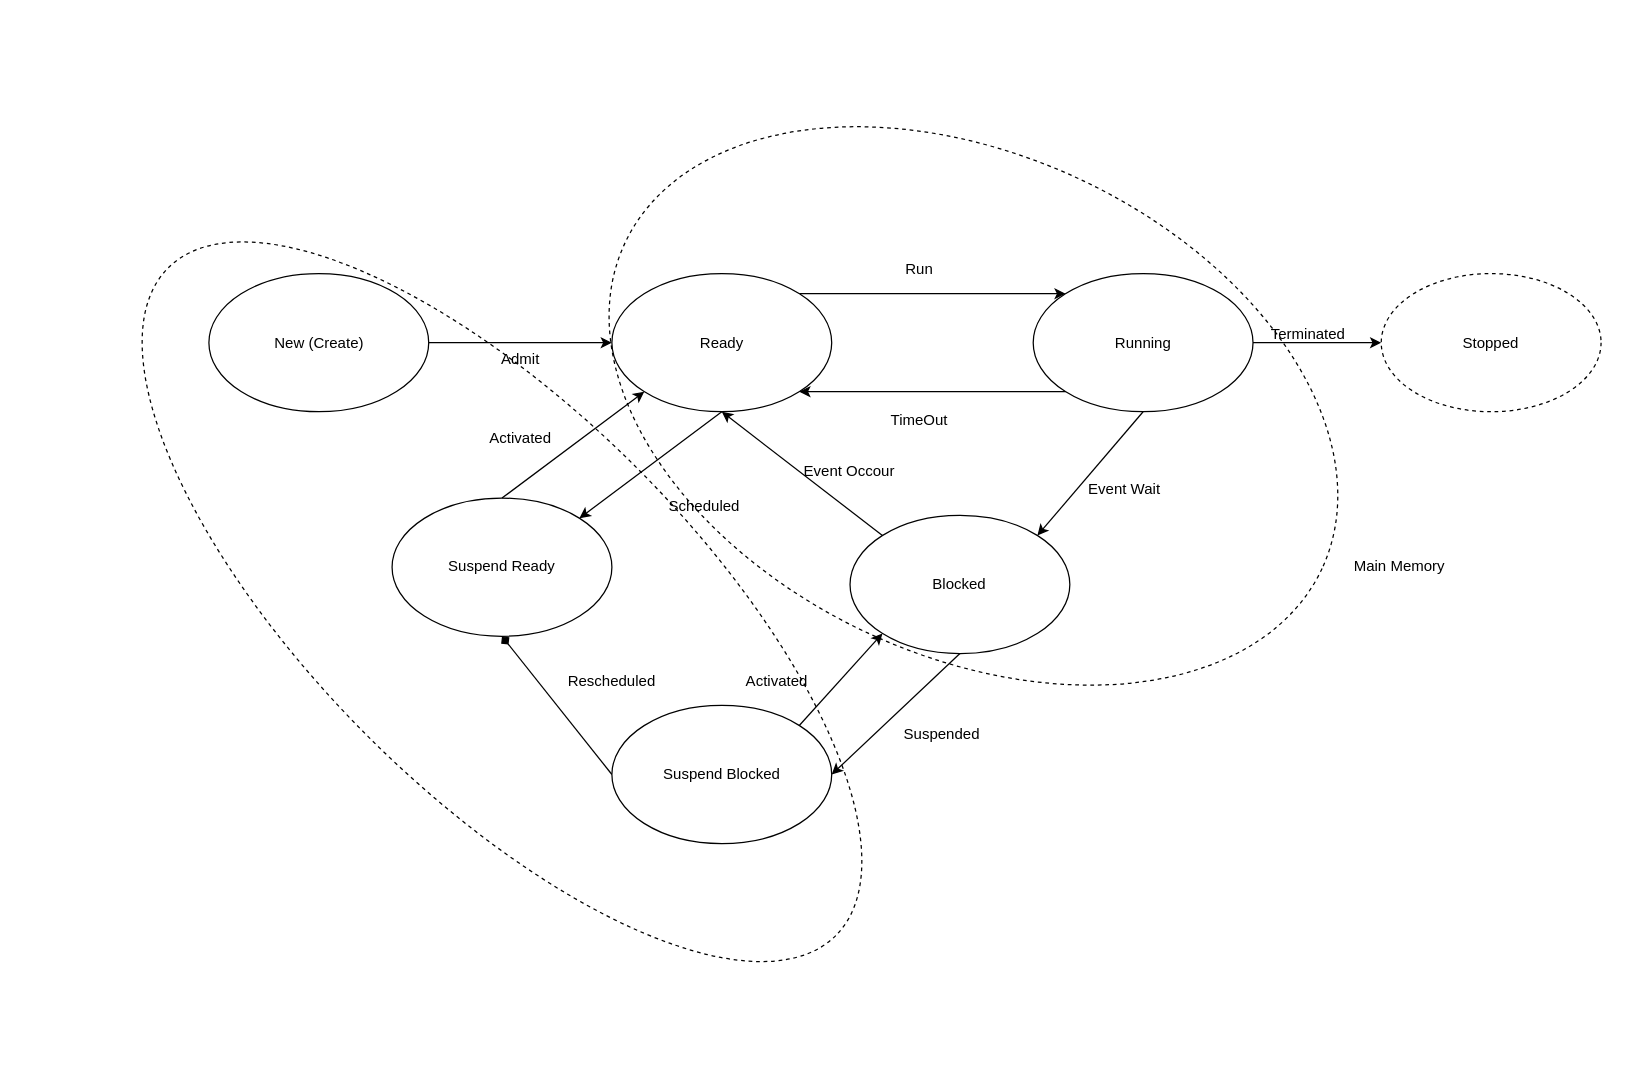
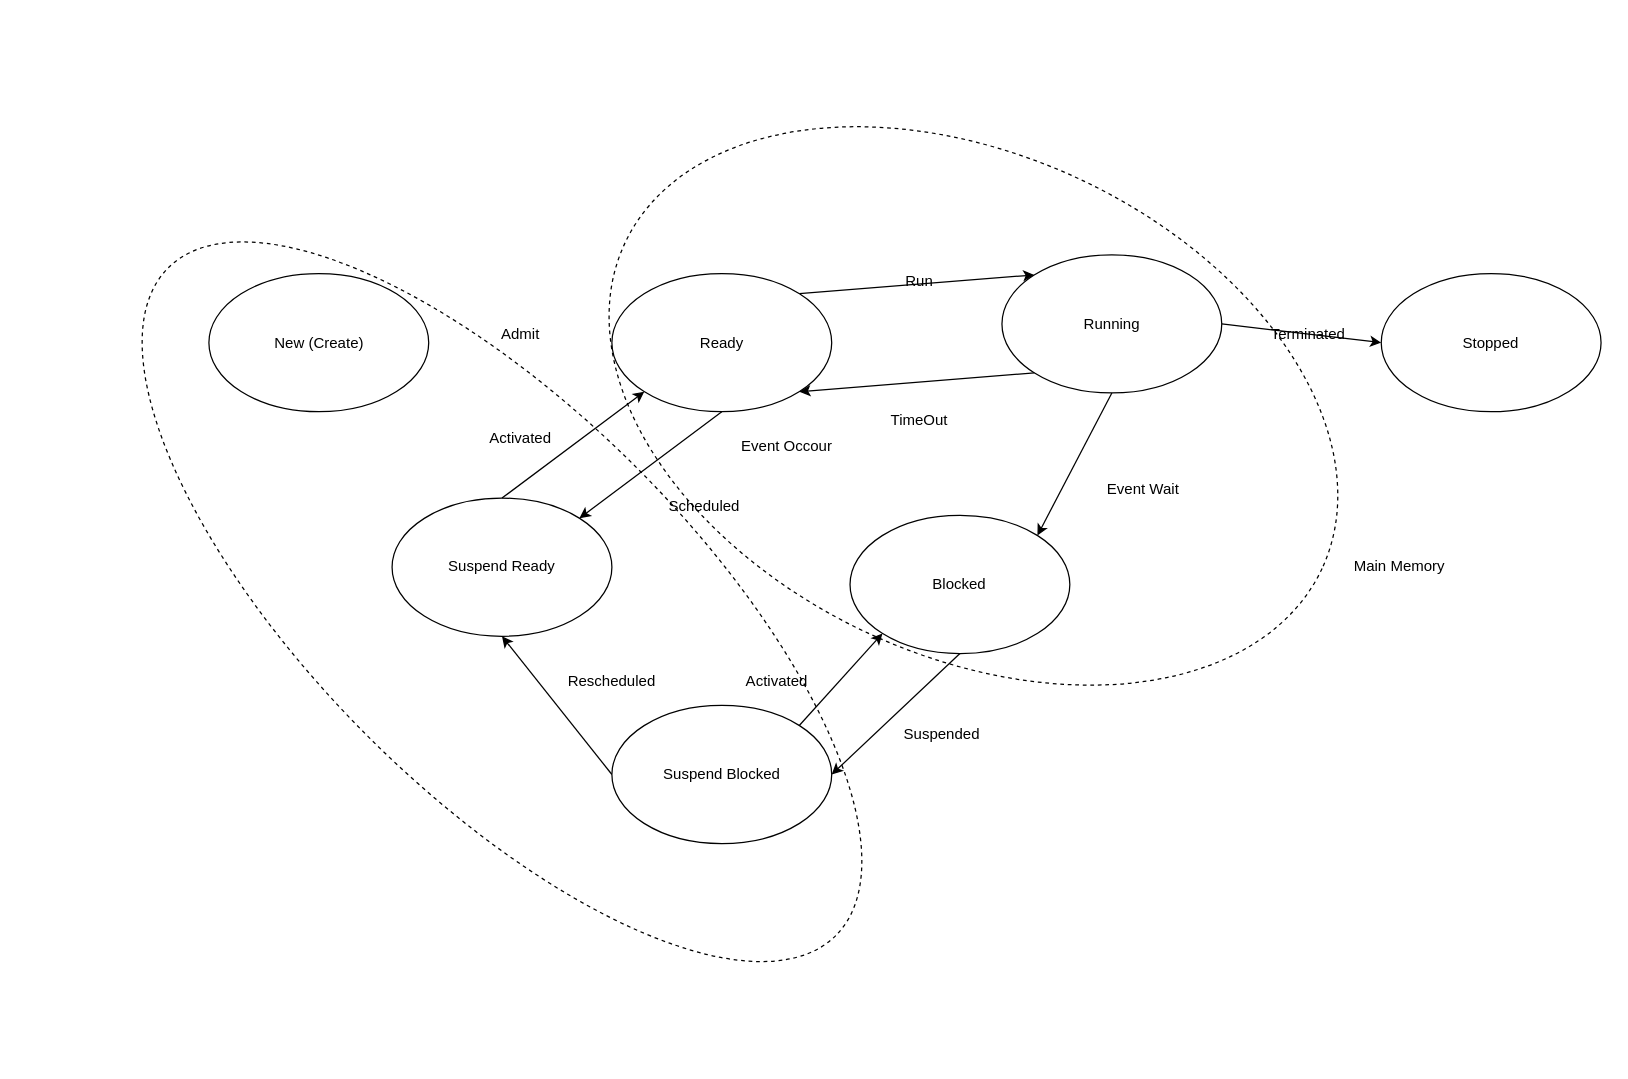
(919, 270) -> (919, 282)
(516, 343) -> none
(1143, 343) -> (1112, 324)
(1491, 343) -> (1491, 343)
(520, 359) -> (520, 334)
(850, 472) -> (787, 447)
(805, 476) -> none
(1124, 489) -> (1143, 489)
(508, 644) -> (507, 643)
